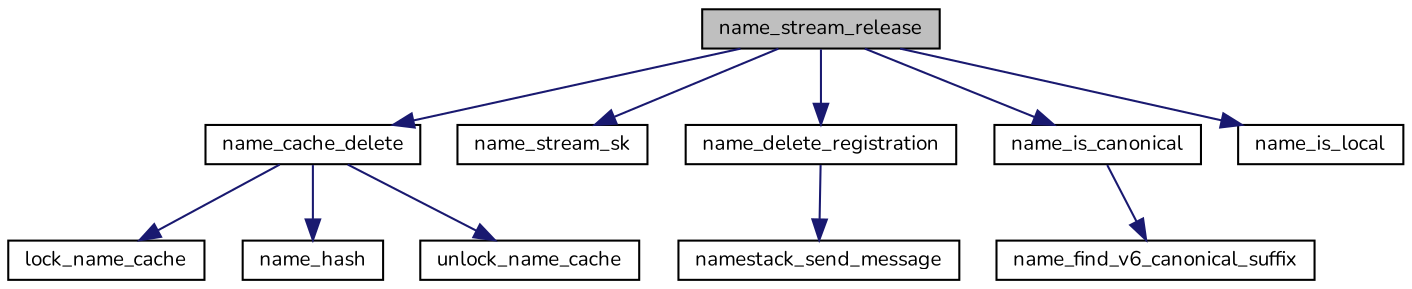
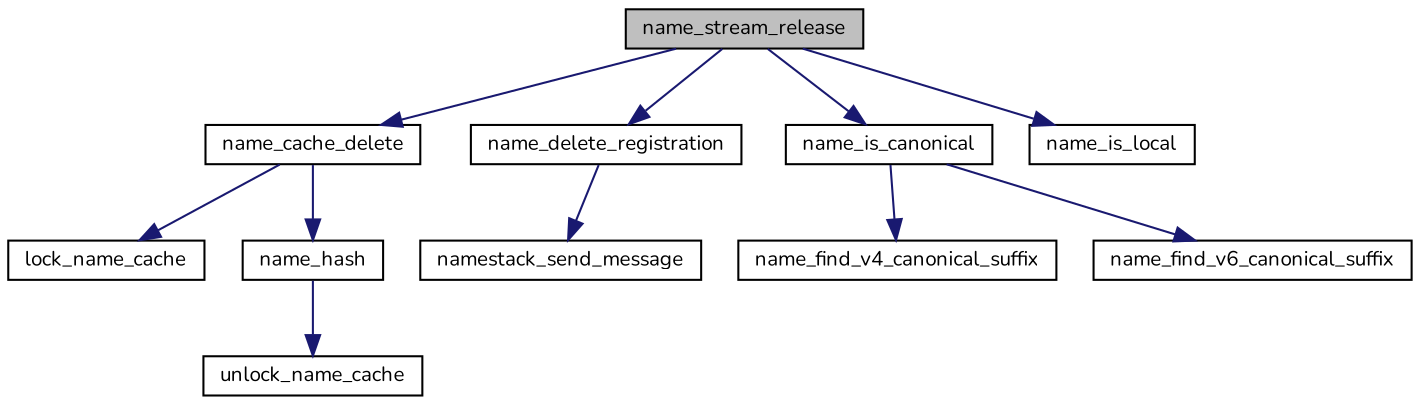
(552, 145) -> none
(412, 198) -> (313, 308)
none -> (897, 260)
